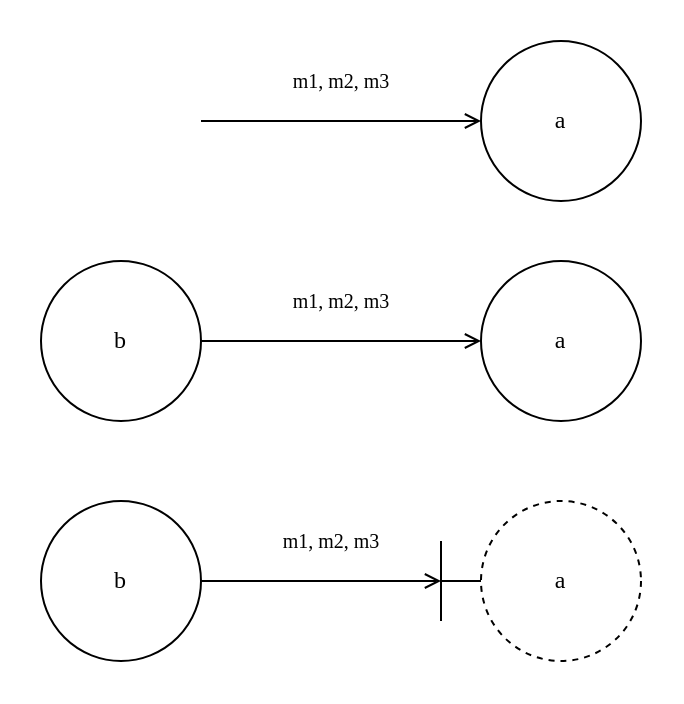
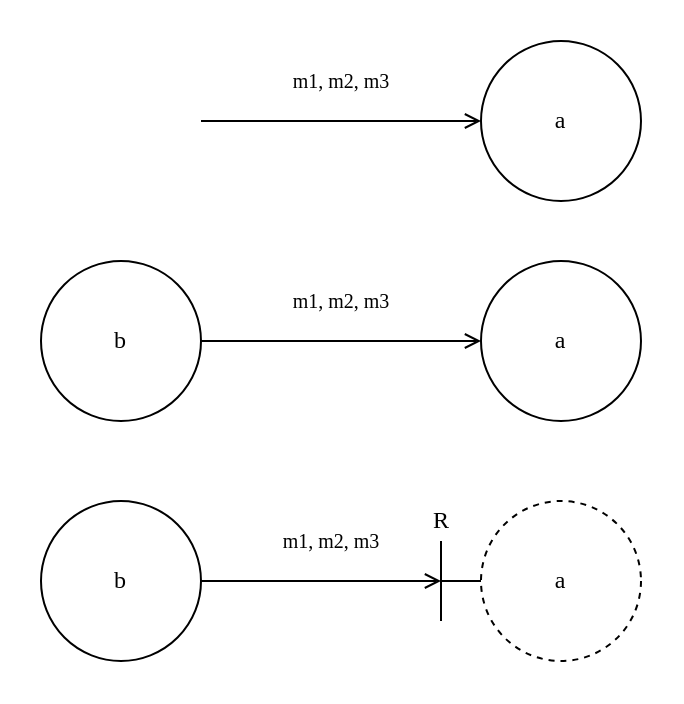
none -> (441, 521)
